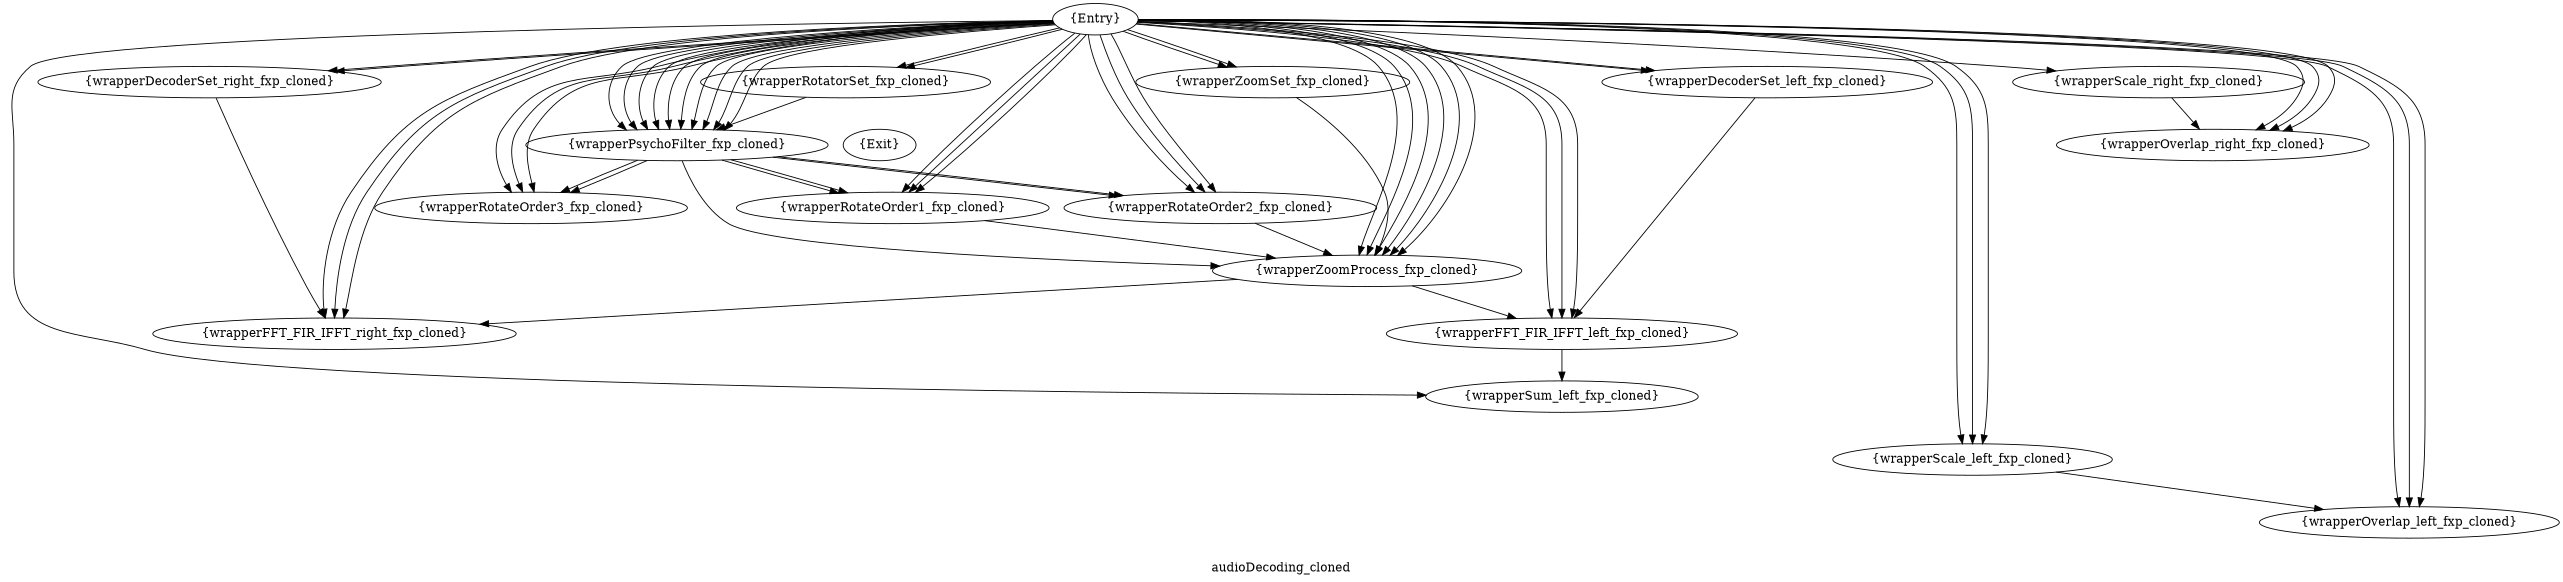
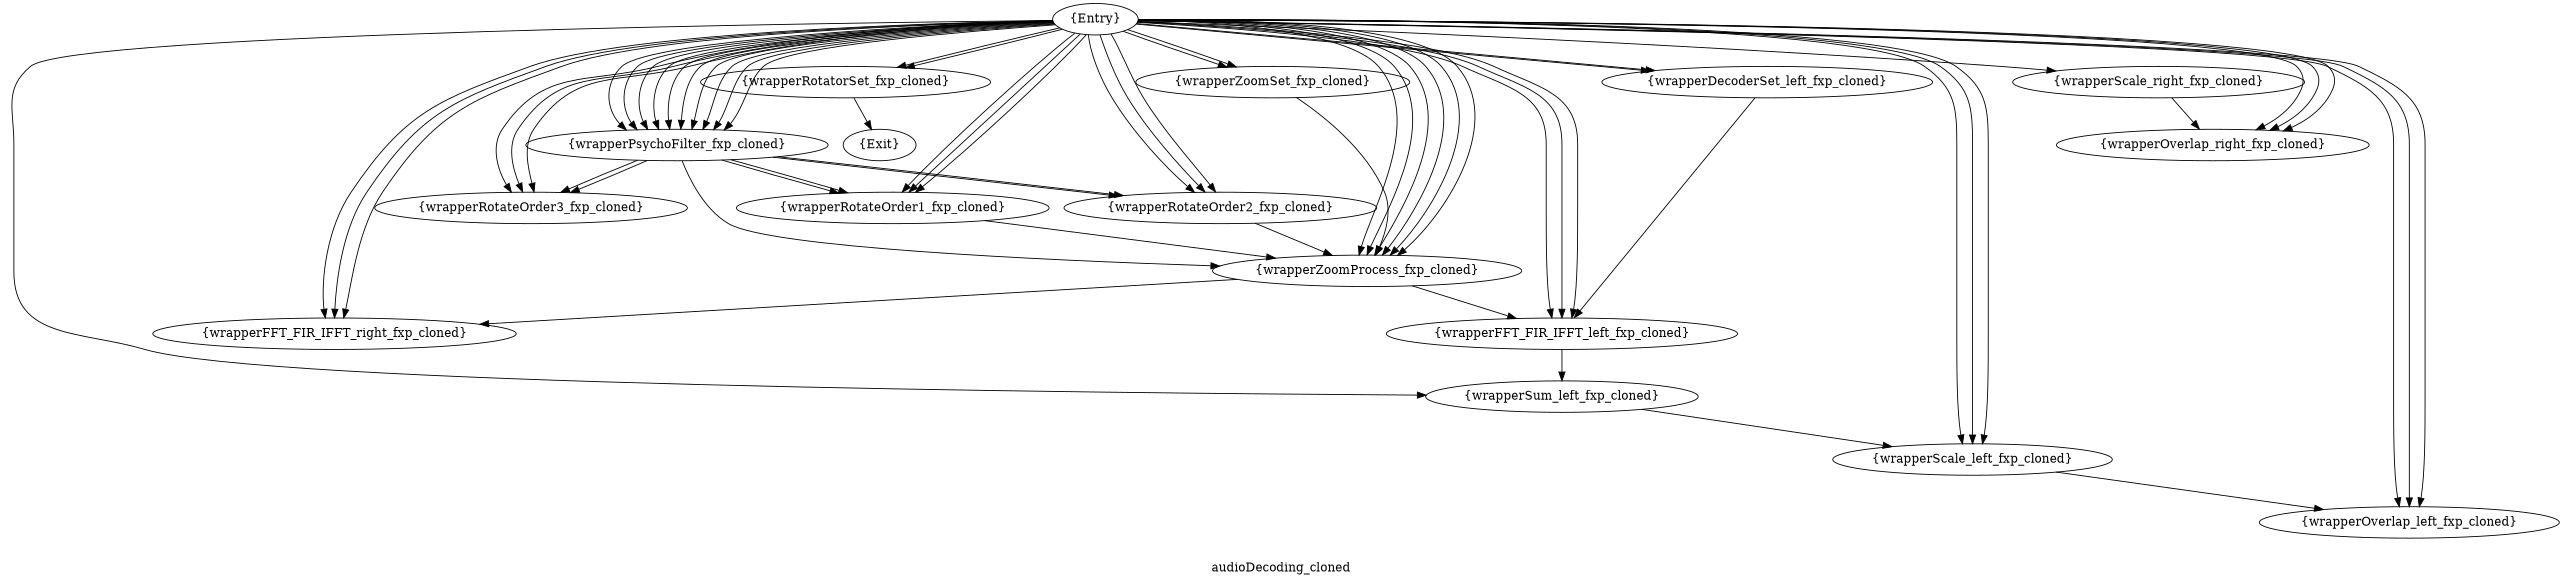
(210, 82) -> none
(766, 112) -> (861, 110)
none -> (1762, 427)
